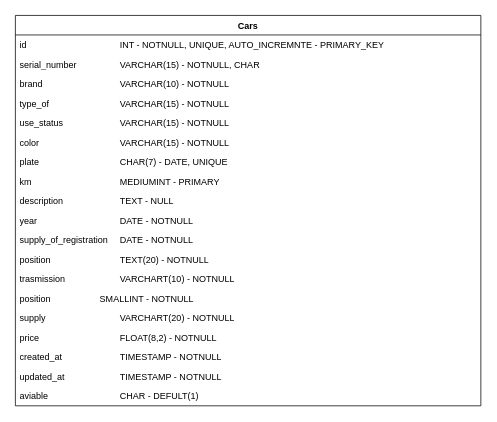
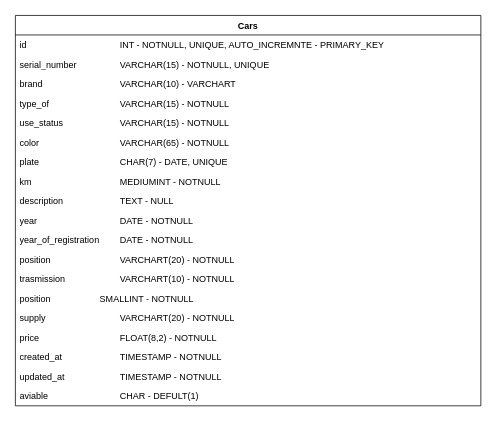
(121, 65) -> (126, 65)
(93, 85) -> (96, 85)
(92, 143) -> (92, 143)
(83, 182) -> (83, 182)
(107, 241) -> (103, 241)
(91, 260) -> (101, 260)
